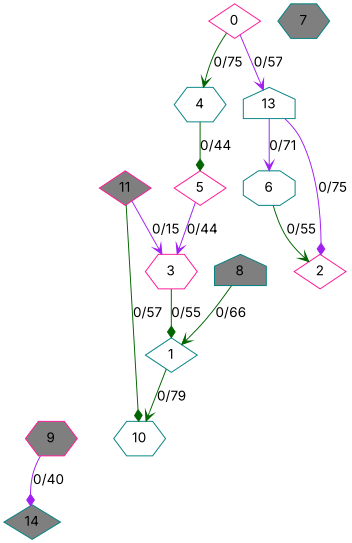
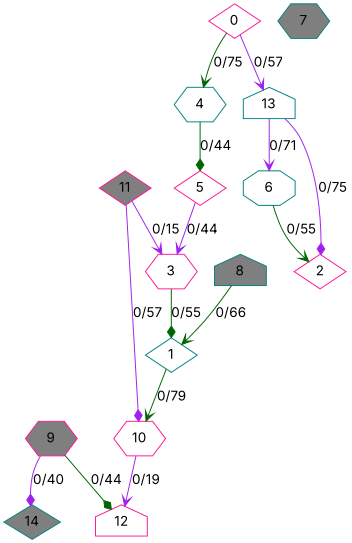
(132, 307) -> (132, 307)
(140, 439) -> (140, 439)
none -> (121, 522)
